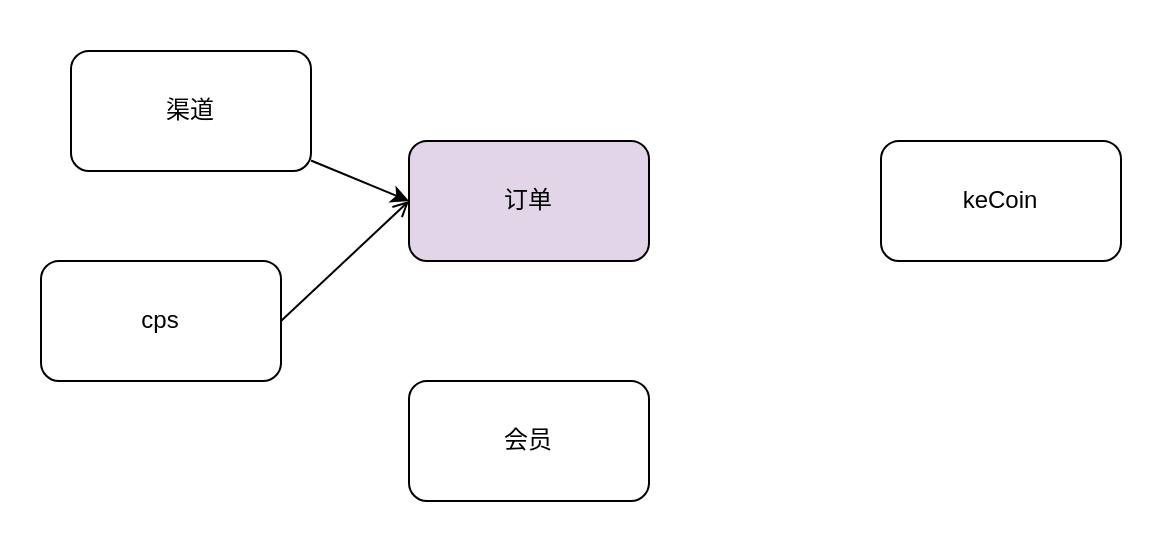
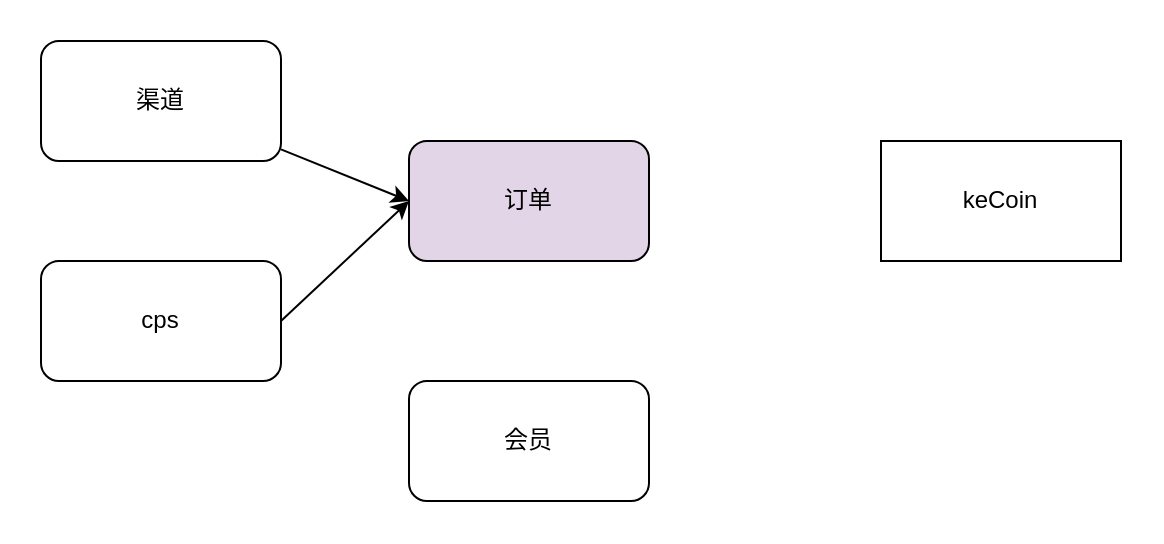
(191, 111) -> (161, 101)
(1001, 201) -> (1001, 201)
(401, 209) -> (398, 211)
